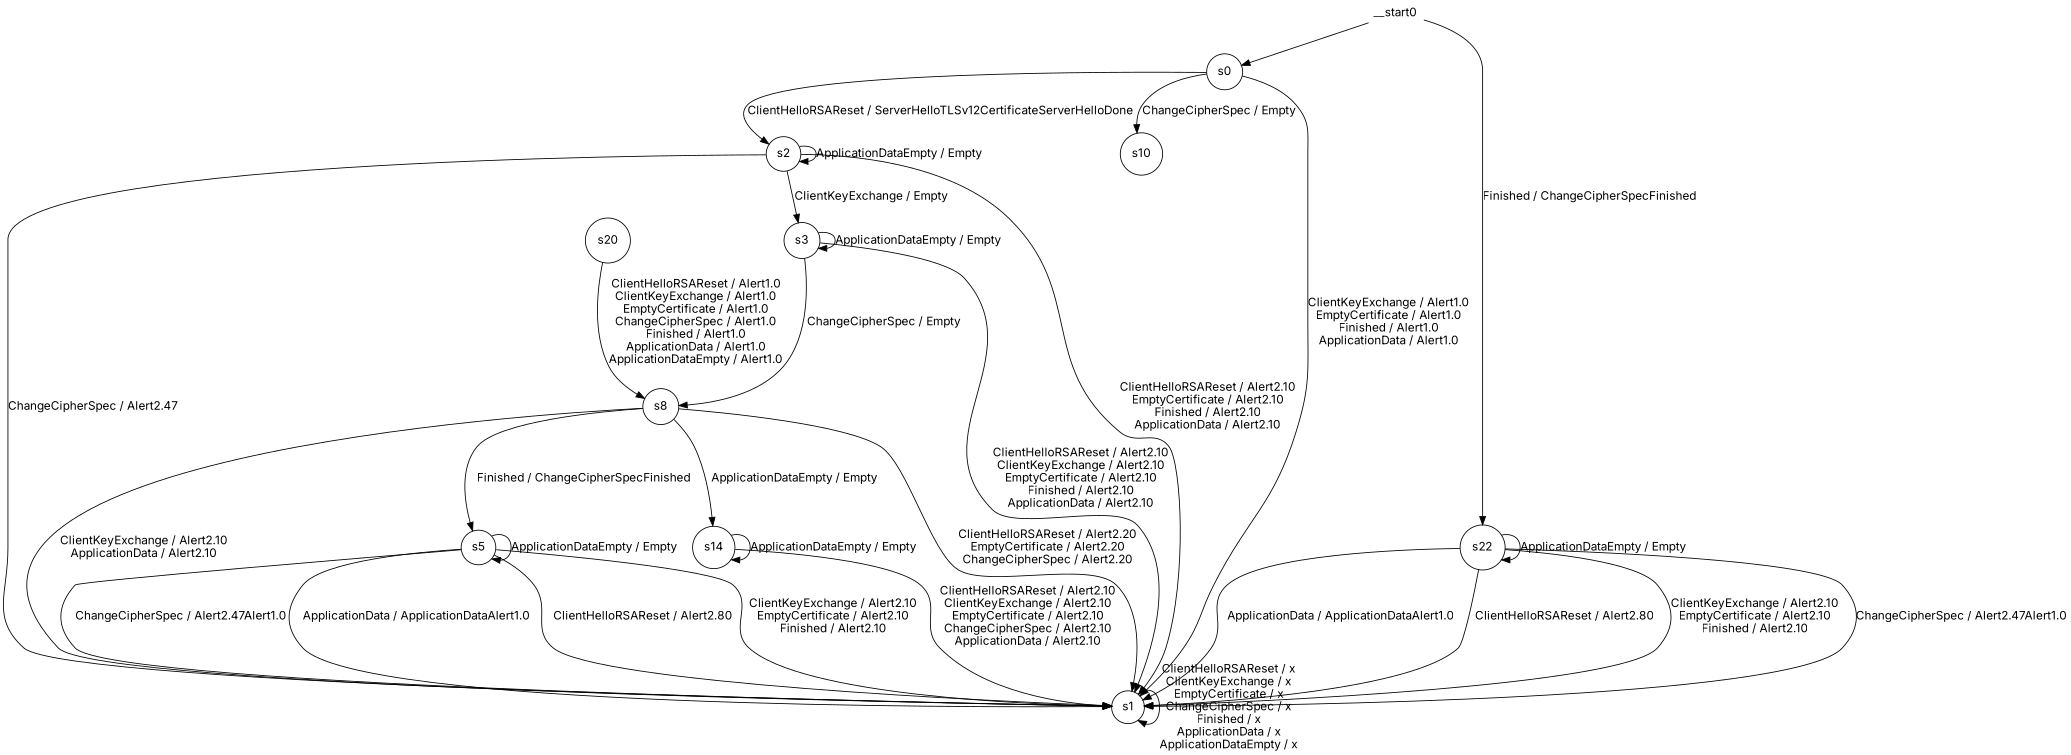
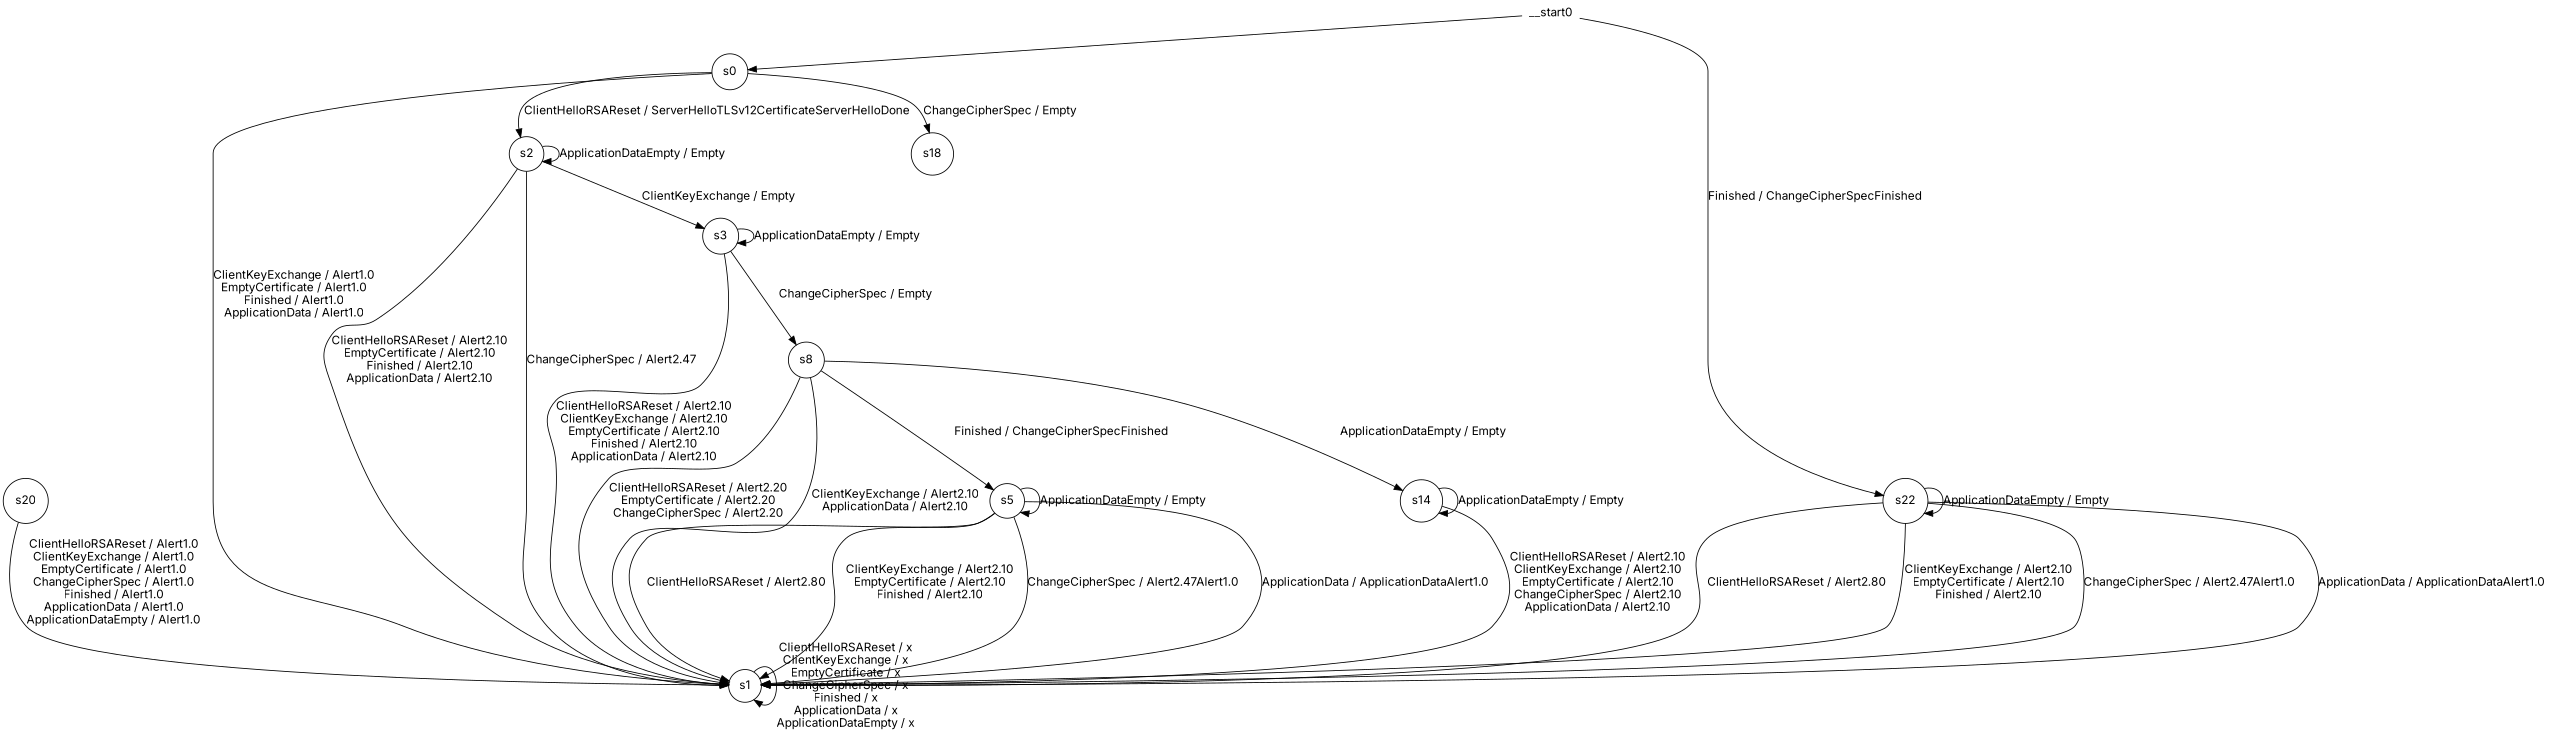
(1141, 154) -> (932, 154)
(599, 335) -> (316, 673)
